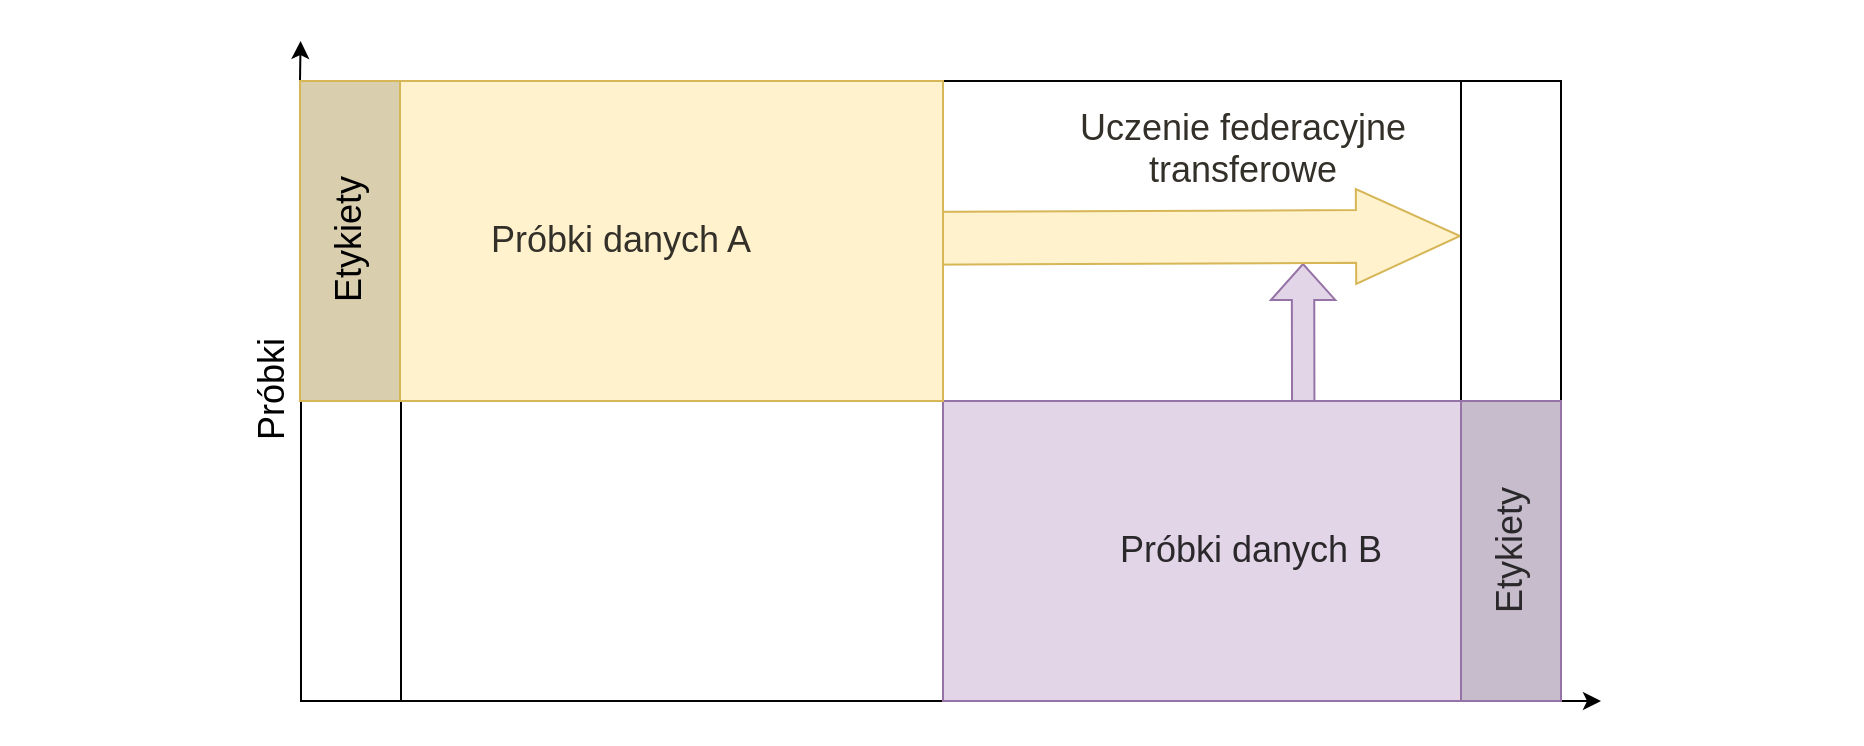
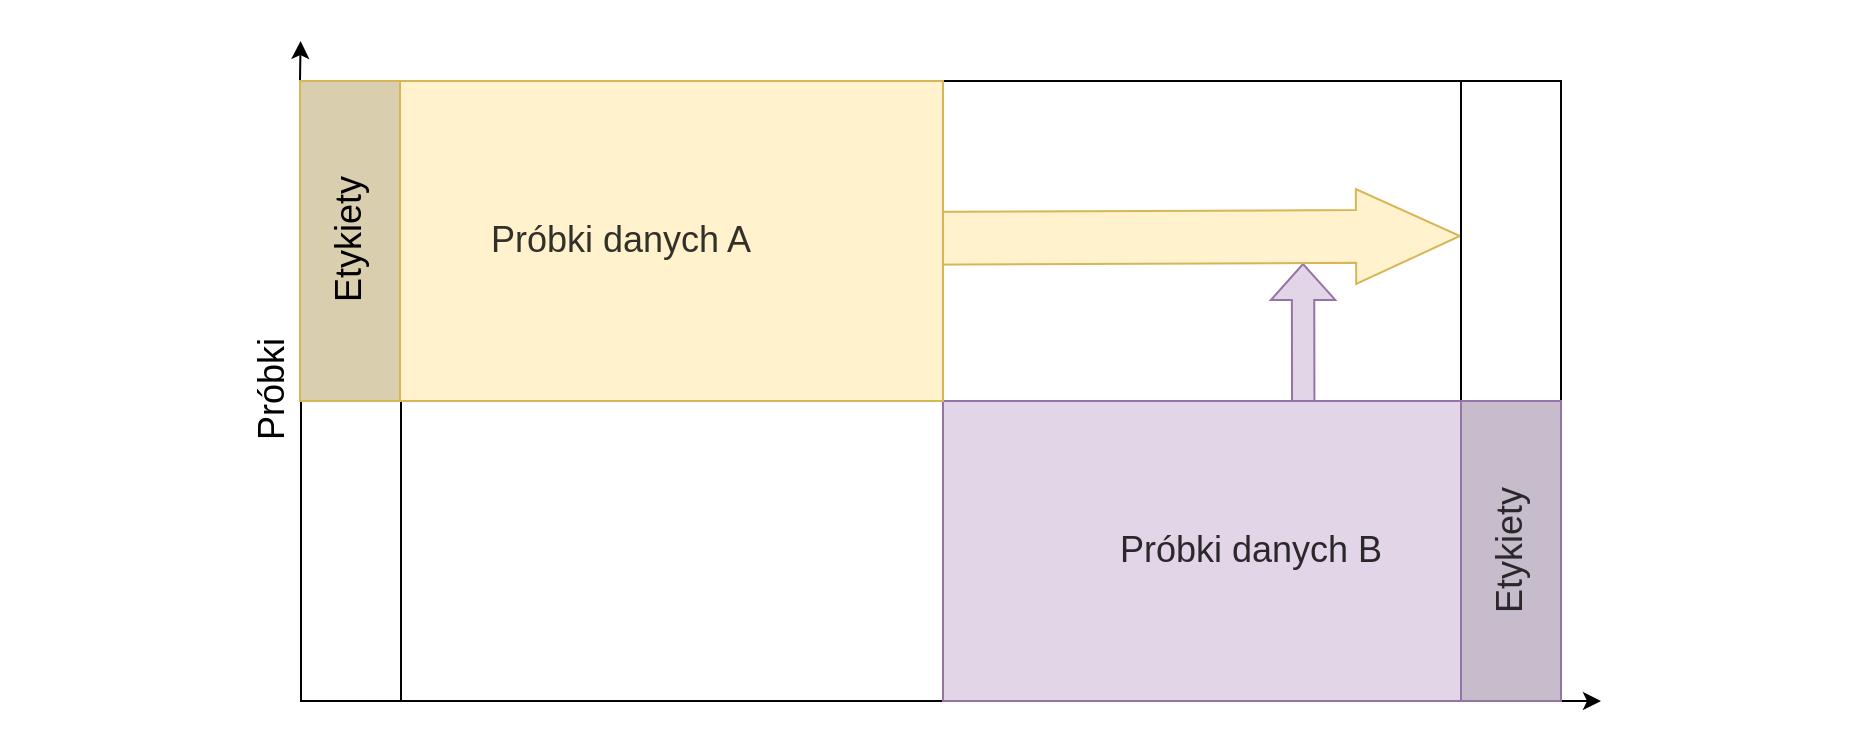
(1243, 151) -> none
